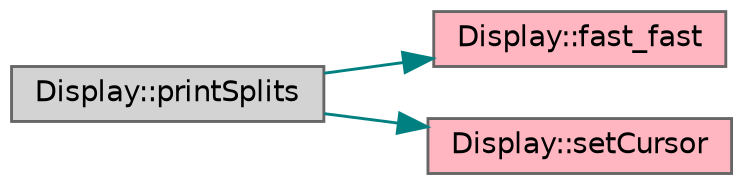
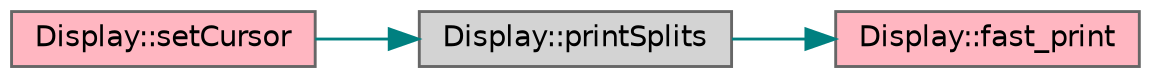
(580, 39) -> (988, 39)
(361, 118) -> (352, 39)
